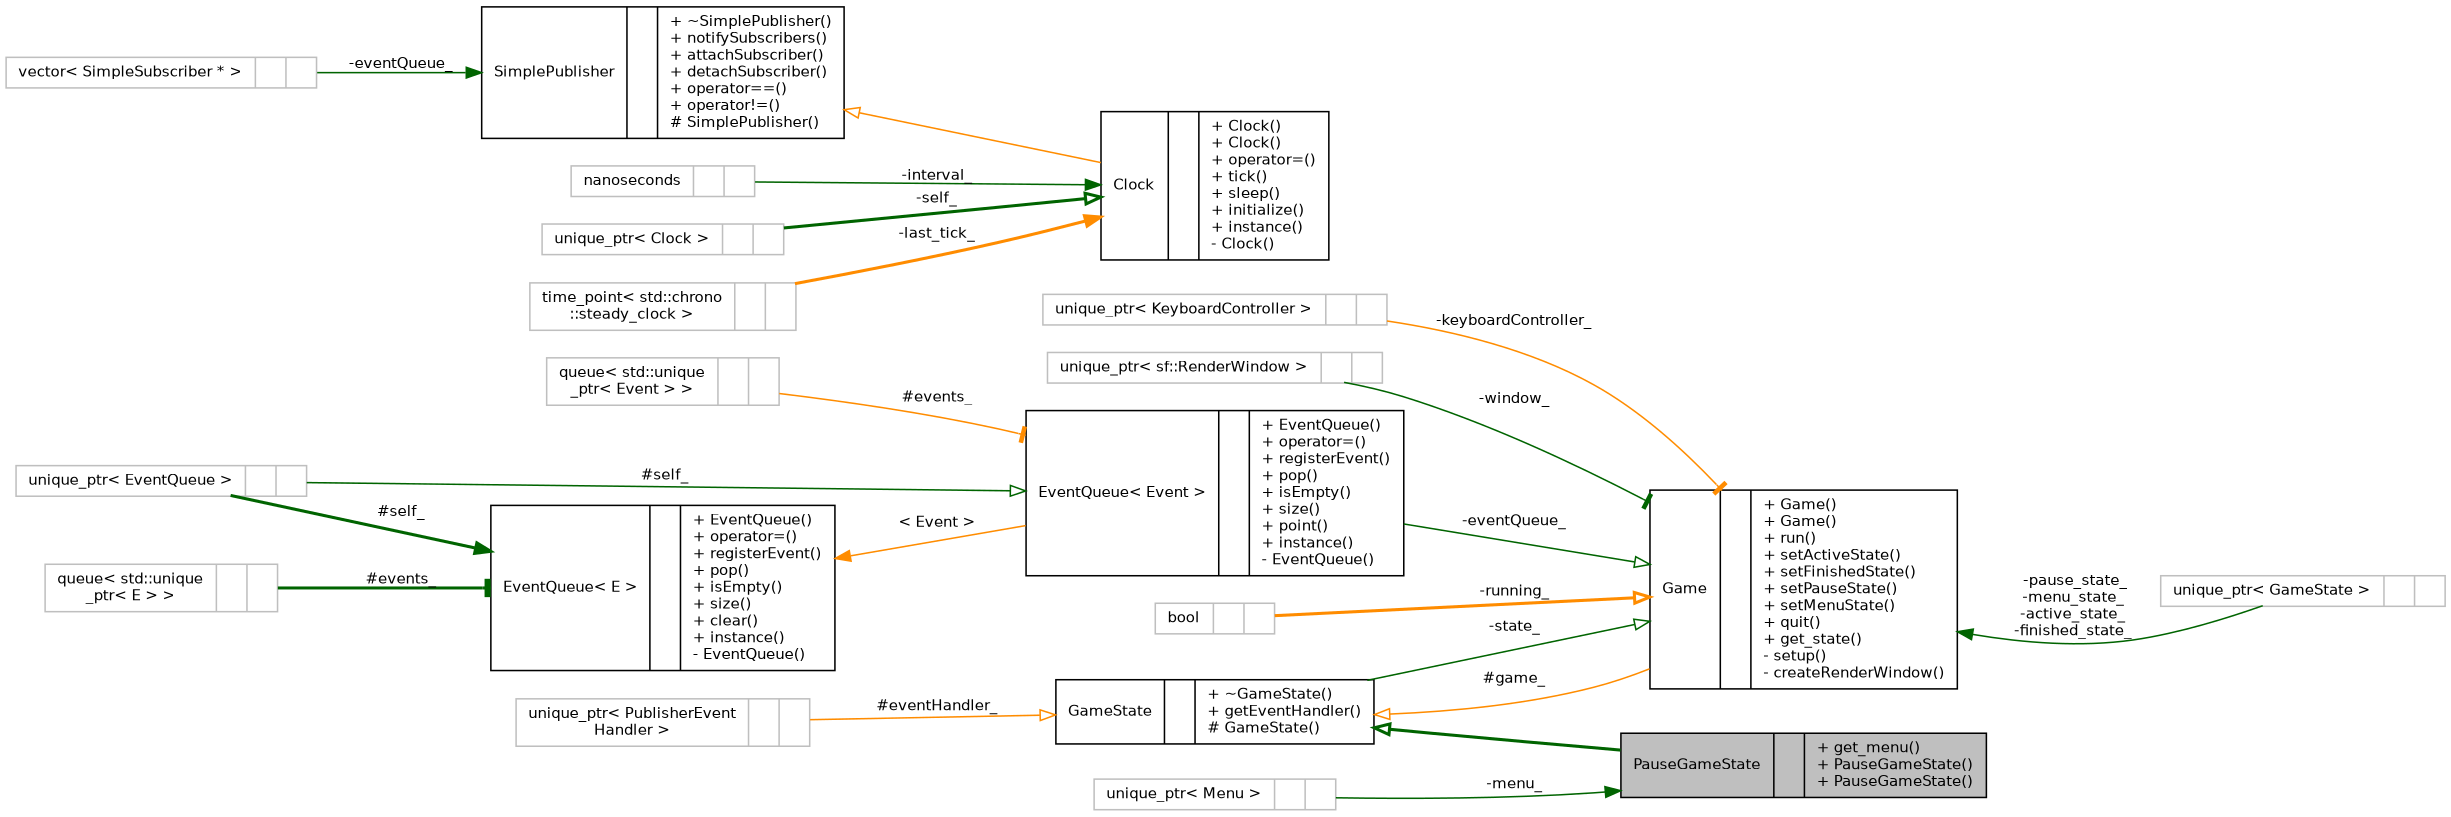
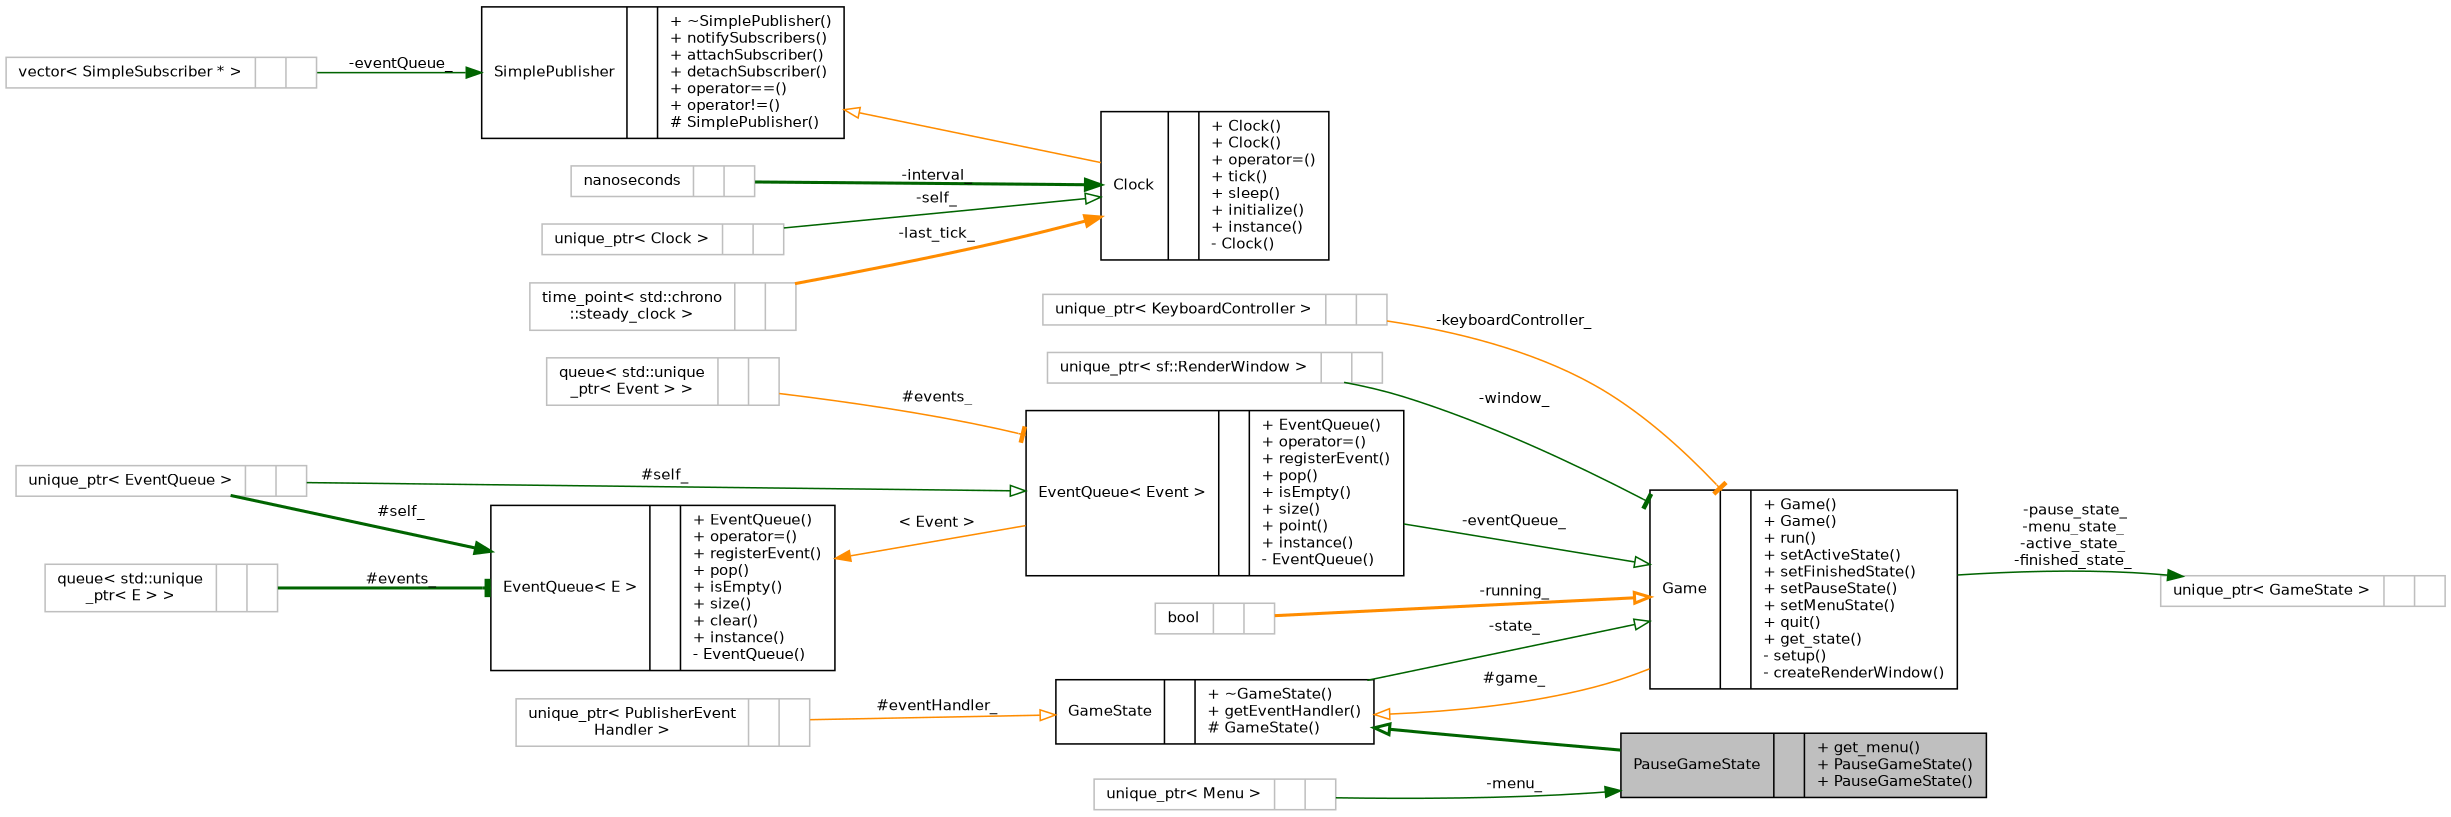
(920, 183) -> (920, 183)
(935, 213) -> (935, 213)
(2120, 641) -> (2063, 571)
